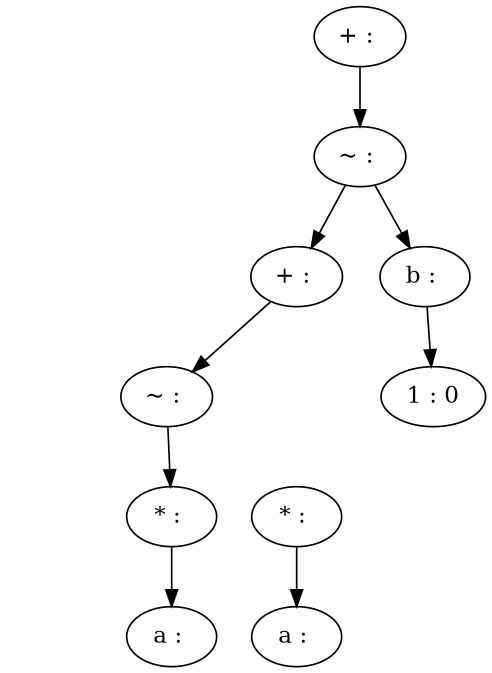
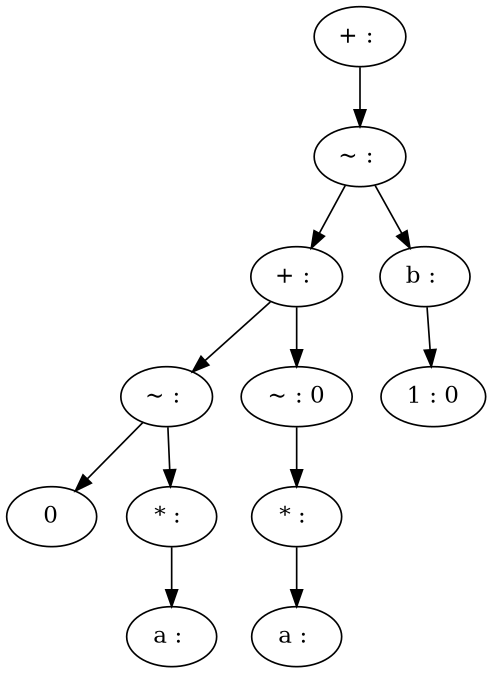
none -> (297, 397)
none -> (52, 517)
